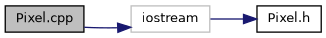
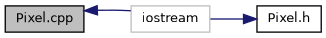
(101, 28) -> (114, 10)
